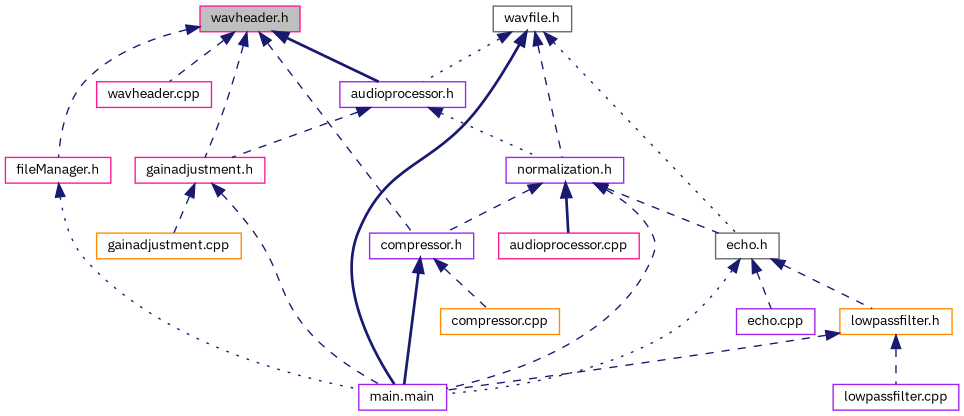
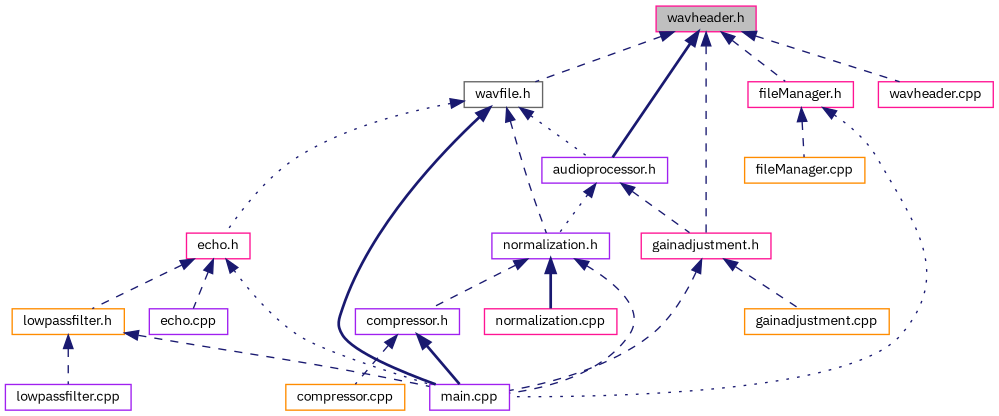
(340, 138) -> (598, 59)
none -> (805, 170)
(663, 211) -> none
(569, 246) -> (551, 322)
(747, 246) -> (218, 246)
(403, 397) -> (470, 397)
